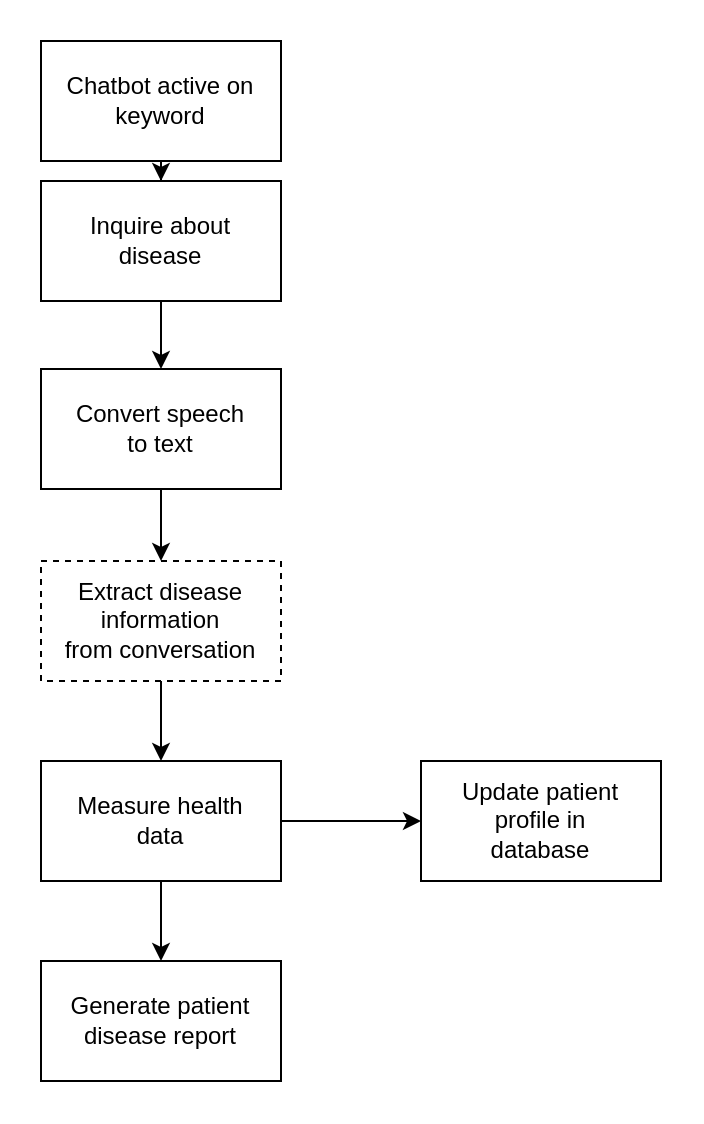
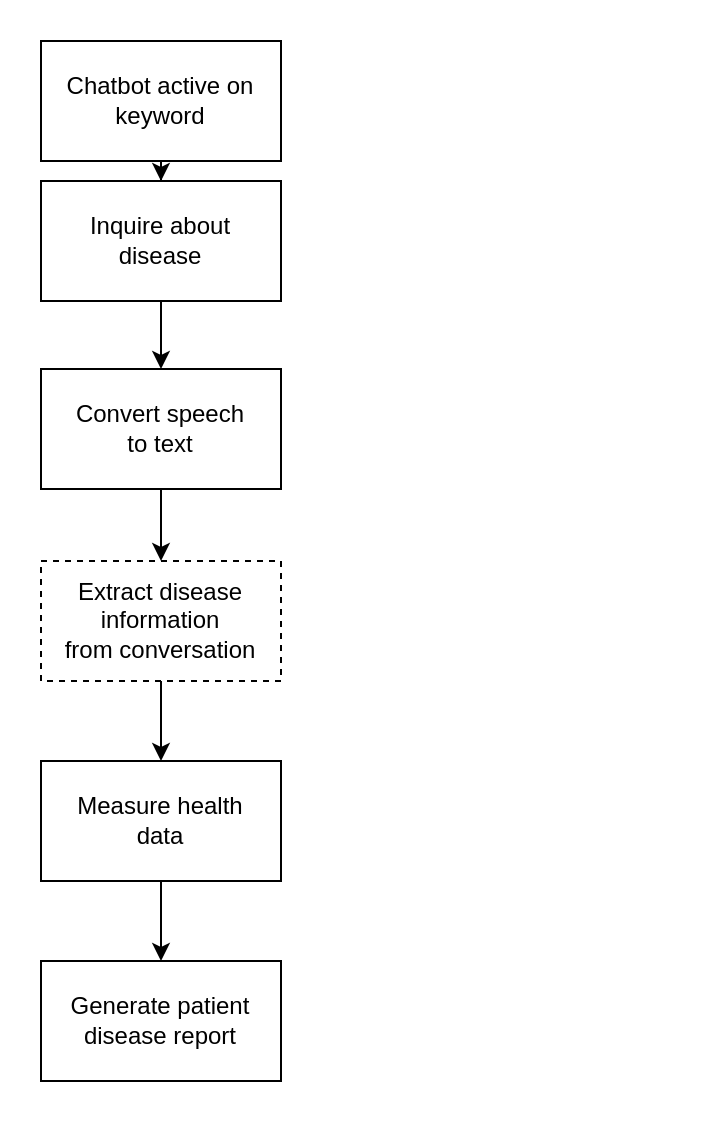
(344, 821) -> none
(541, 821) -> none
